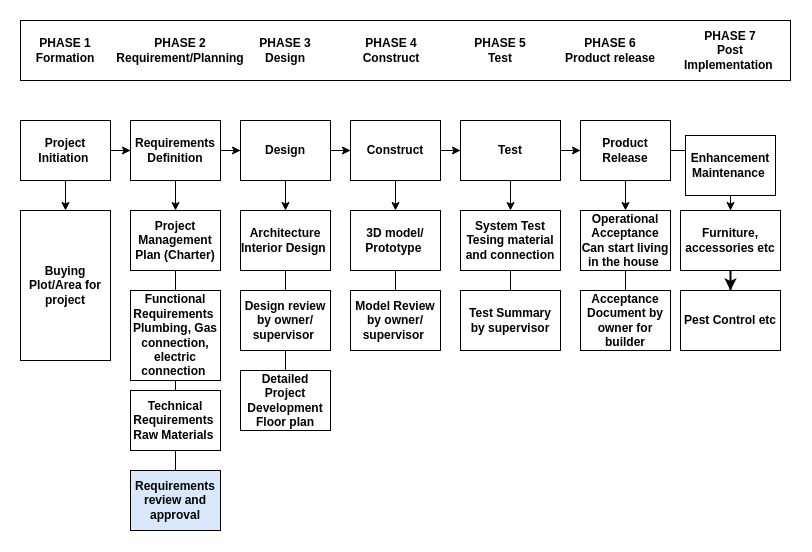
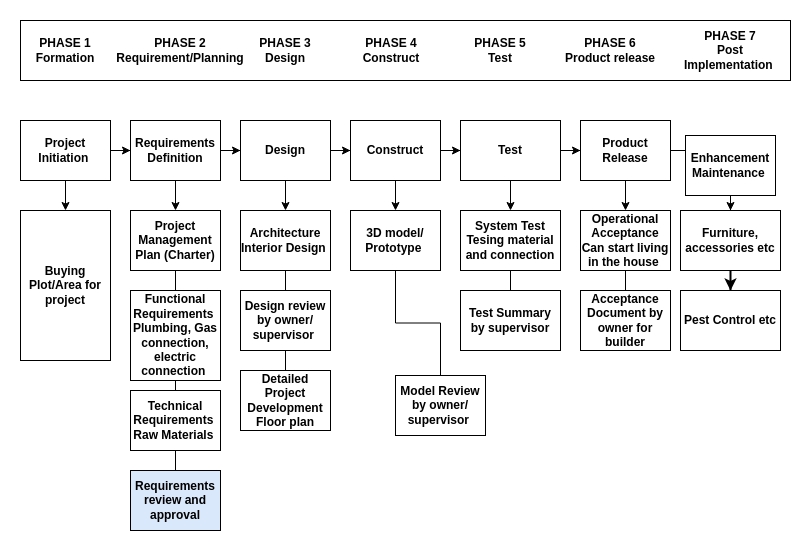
(396, 321) -> (441, 406)
